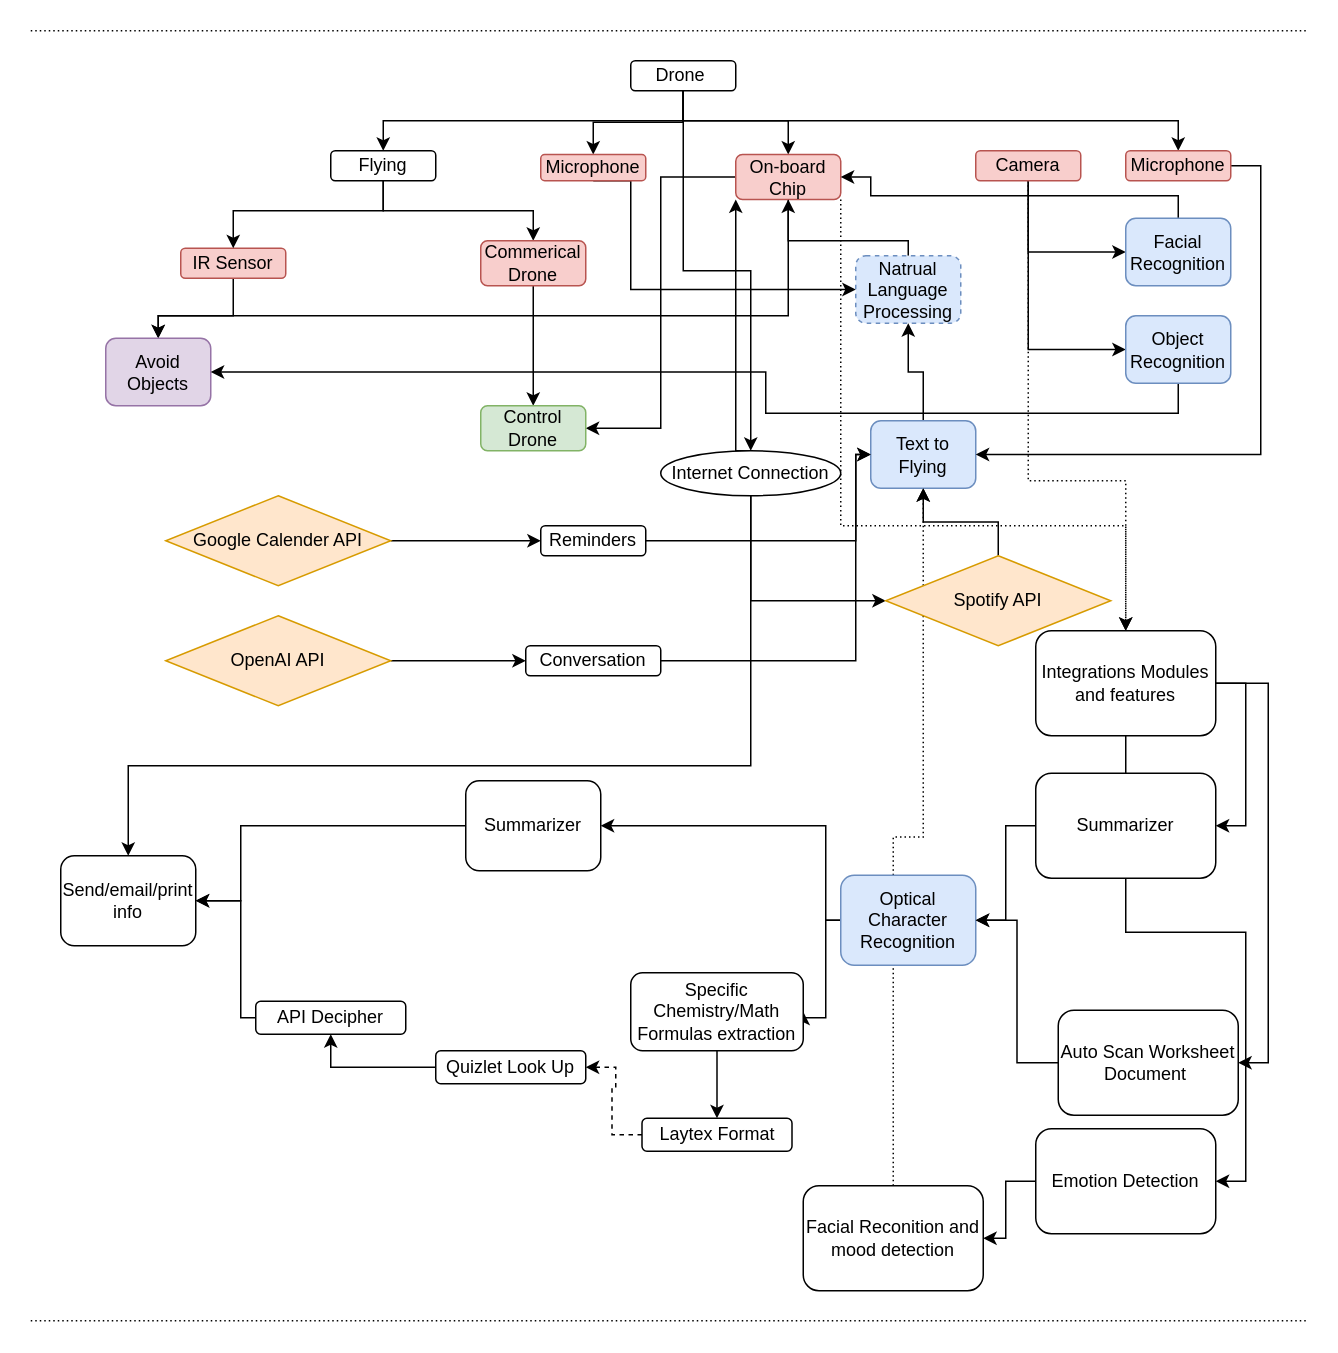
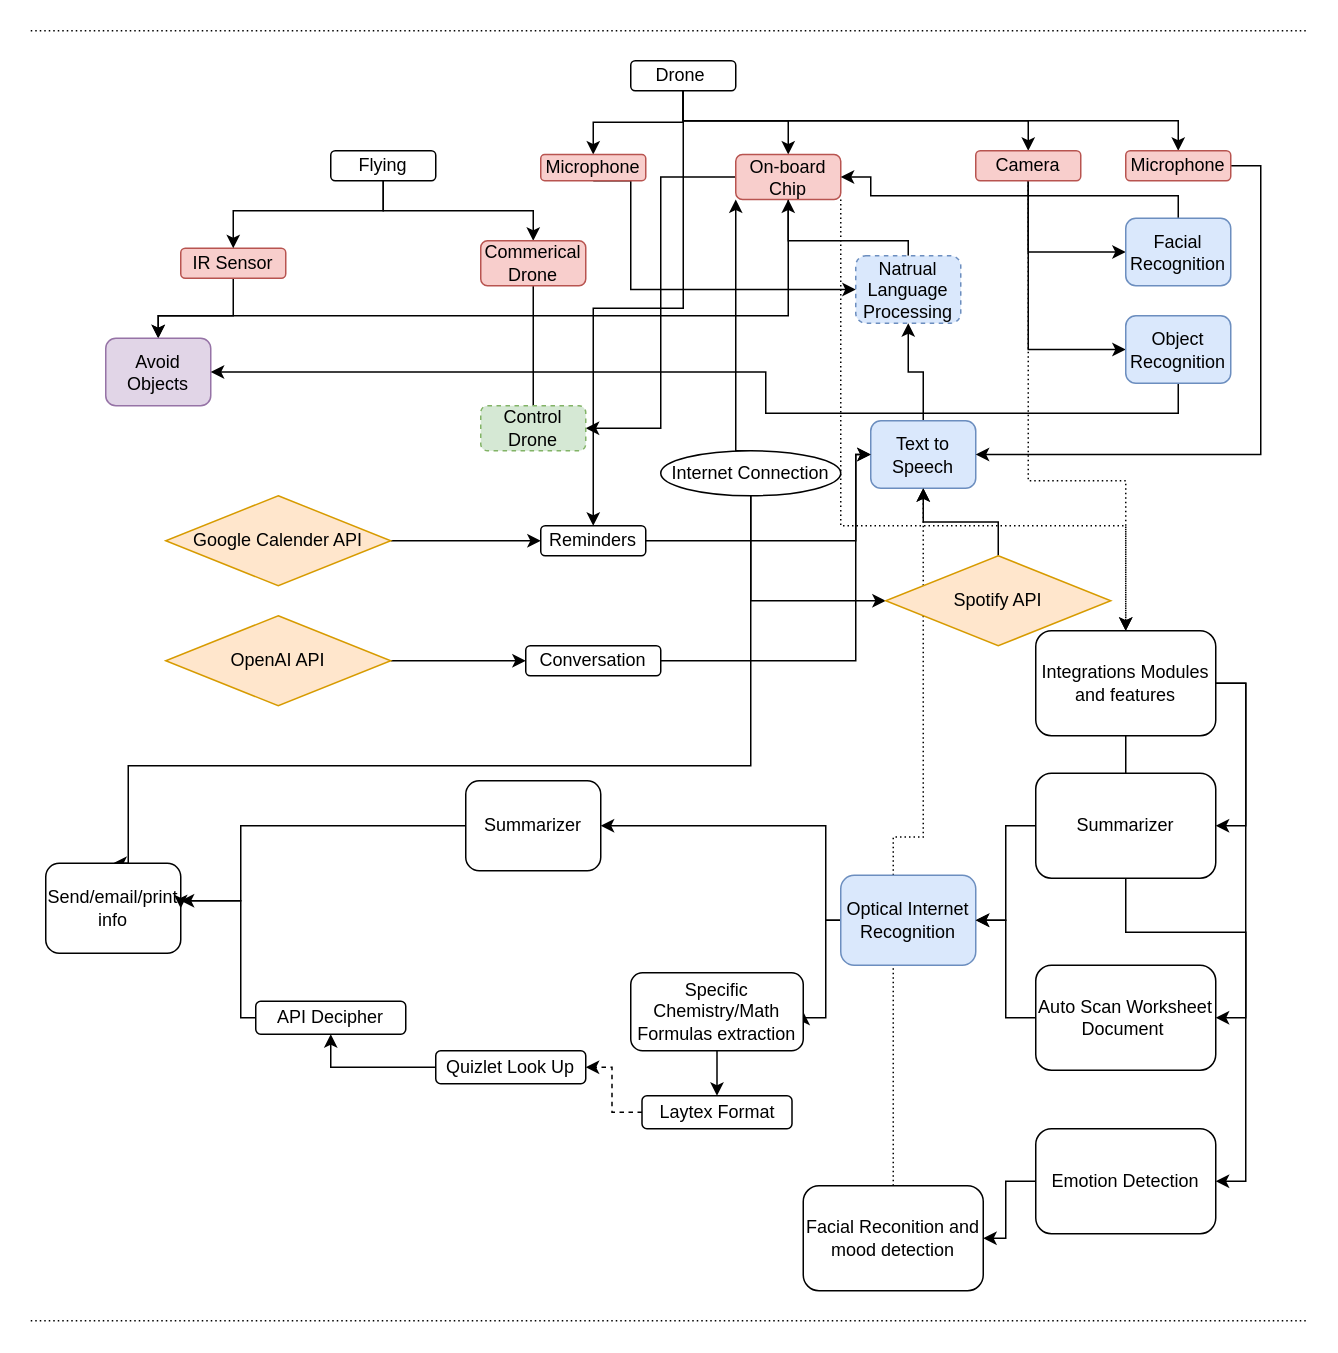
(478, 121) -> (593, 349)
(751, 324) -> (1028, 132)
(533, 394) -> (533, 399)
(533, 428) -> (533, 428)
(923, 455) -> (923, 455)
(128, 901) -> (113, 908)
(908, 920) -> (908, 920)
(1148, 1063) -> (1126, 1018)
(717, 1135) -> (717, 1112)
